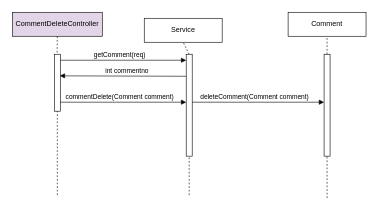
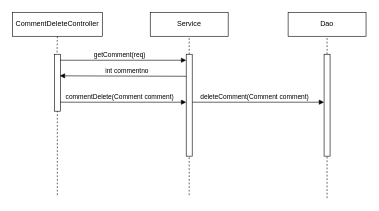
(57, 24) -> (57, 24)
(327, 24) -> (327, 24)
(183, 30) -> (189, 24)
